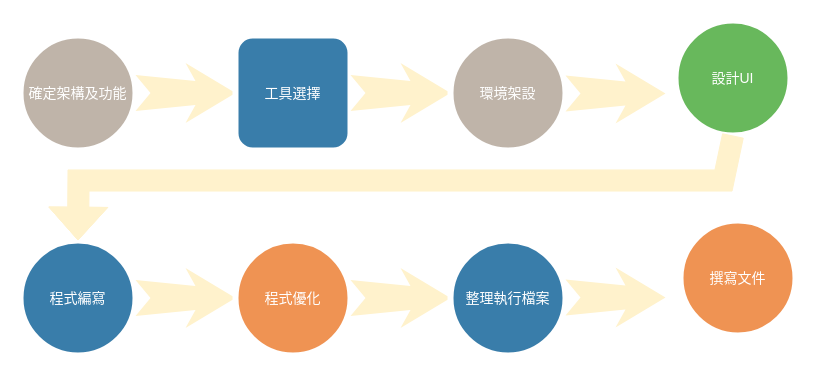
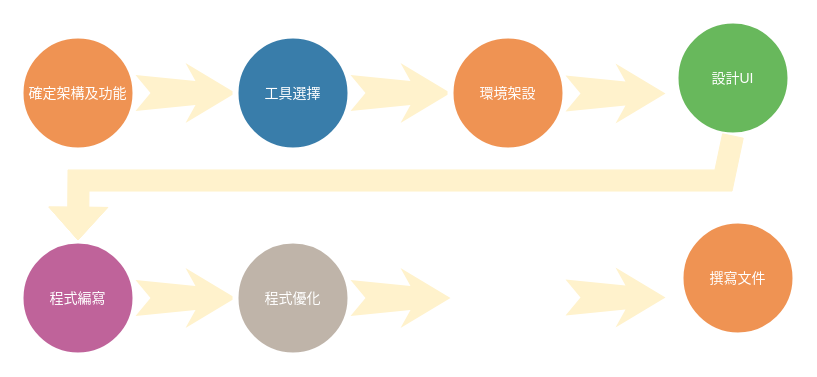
(78, 93) -> (78, 93)
(293, 93) -> (293, 93)
(508, 93) -> (508, 93)
(78, 298) -> (78, 298)
(293, 298) -> (293, 298)
(508, 298) -> none
